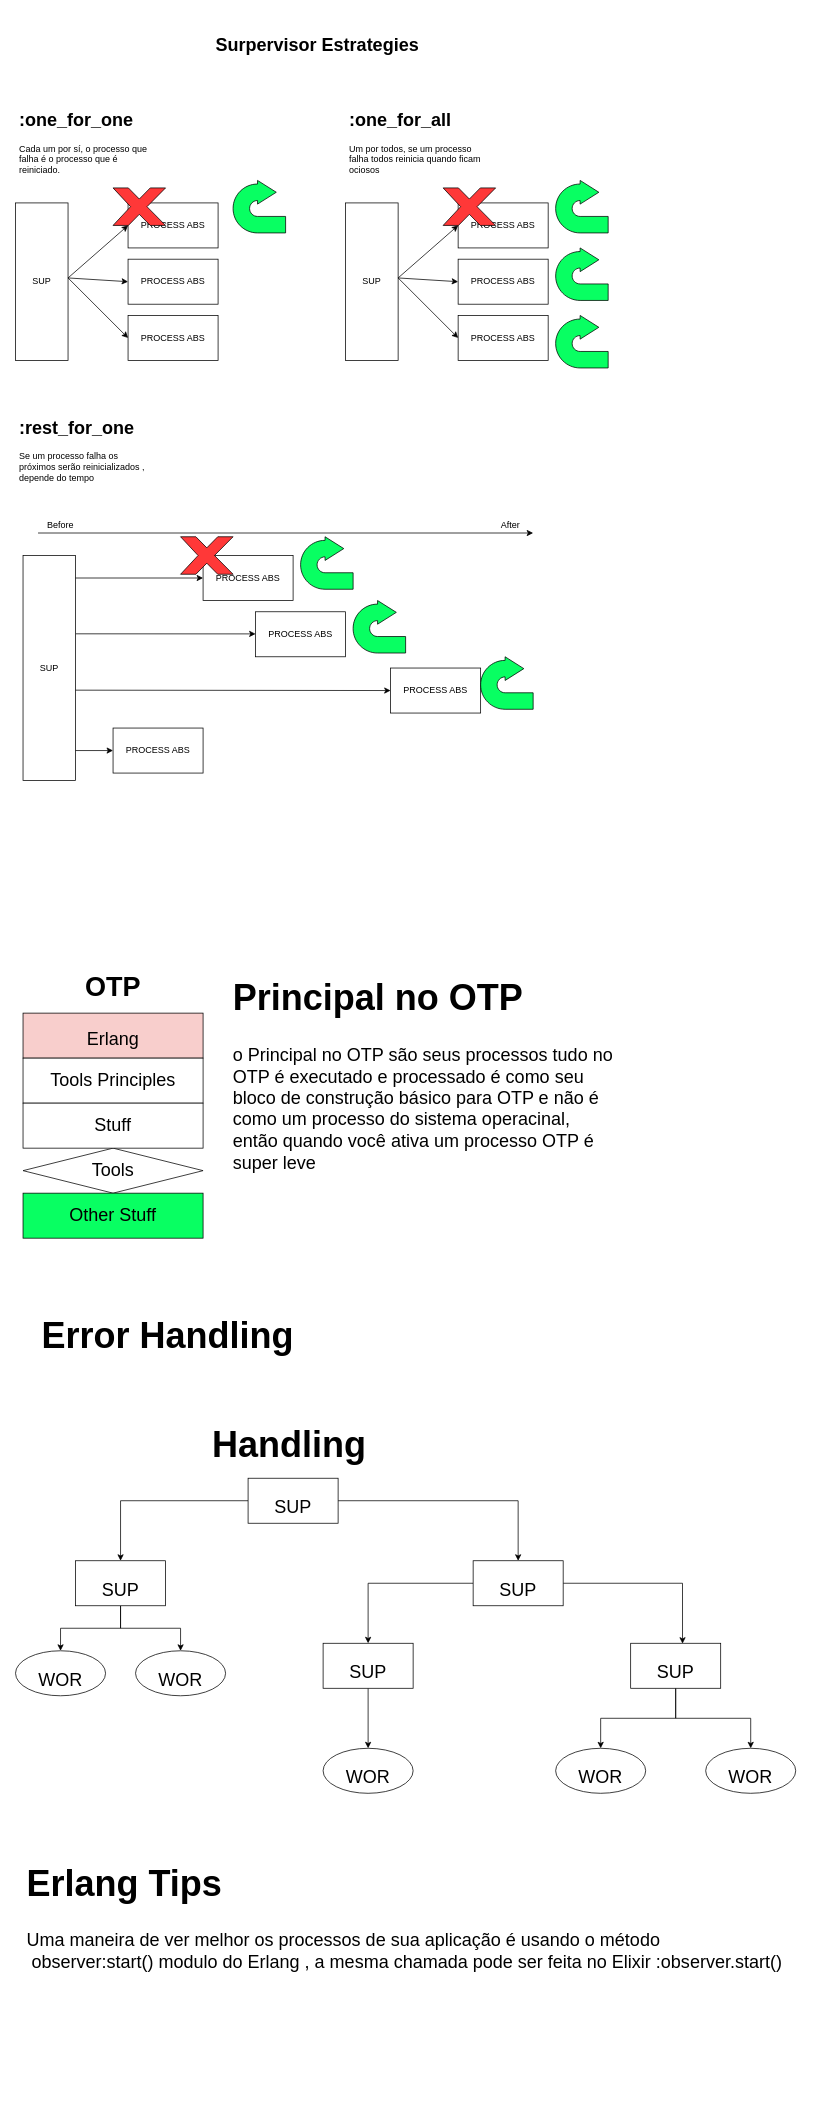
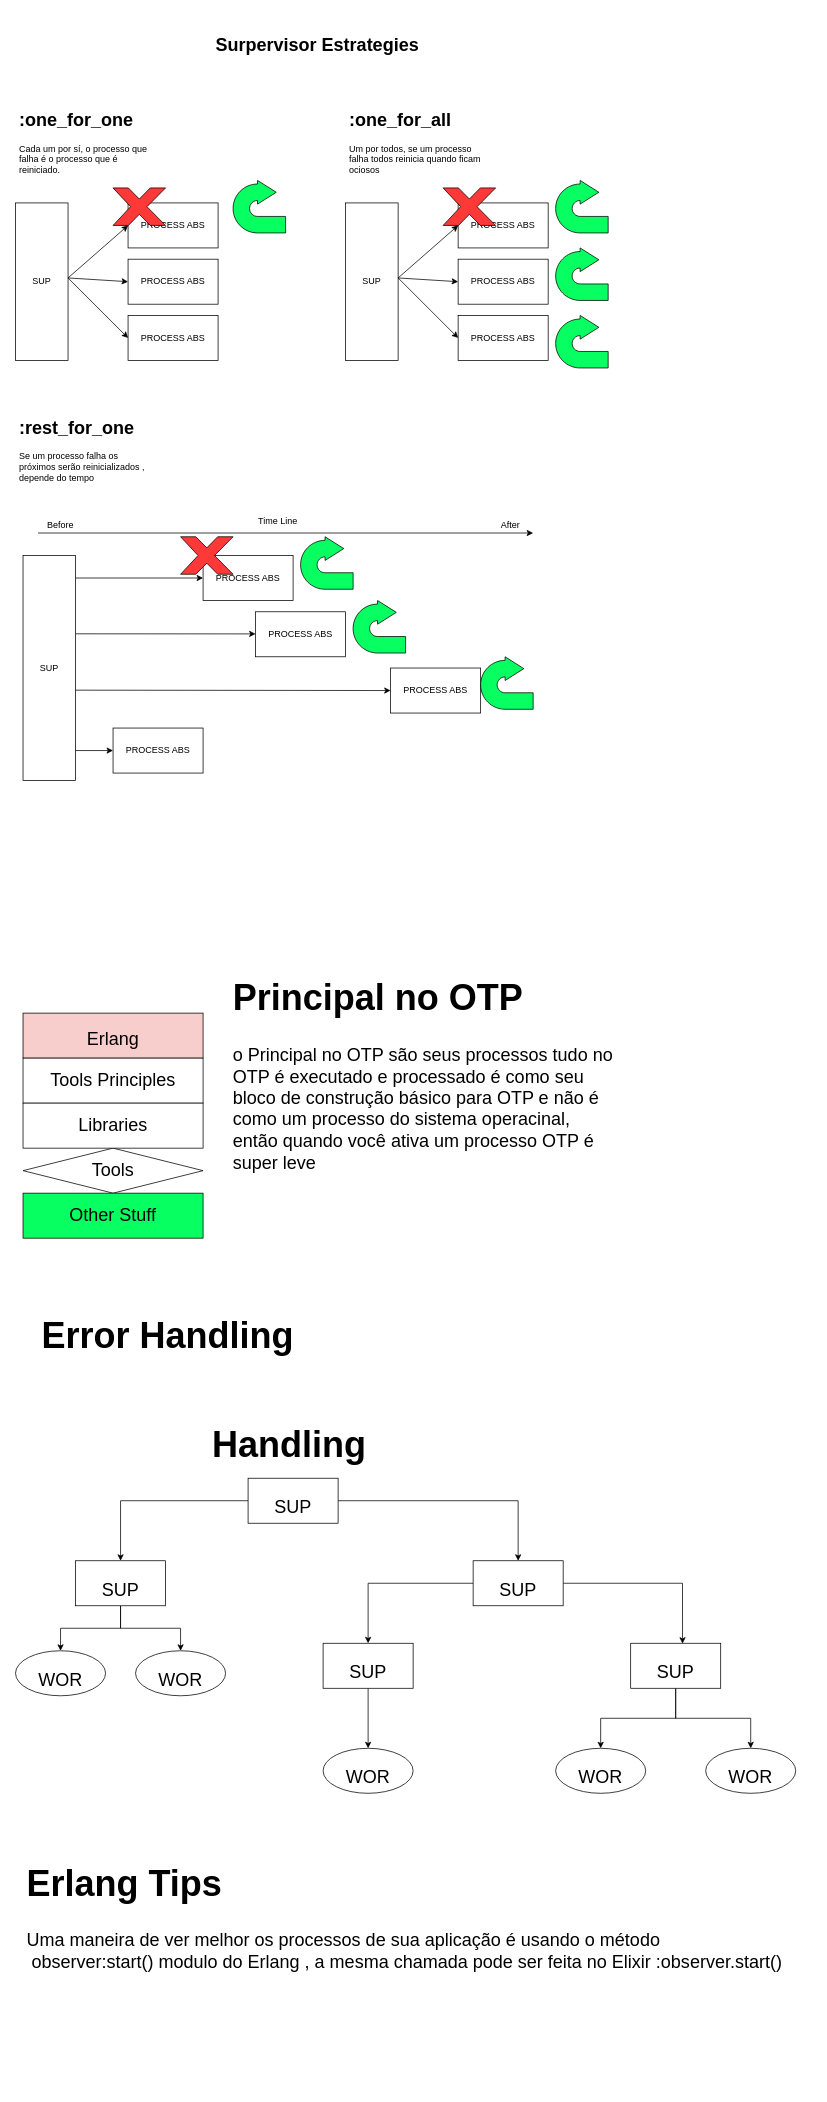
none -> (278, 522)
(113, 987) -> none
(113, 1125) -> (113, 1125)
